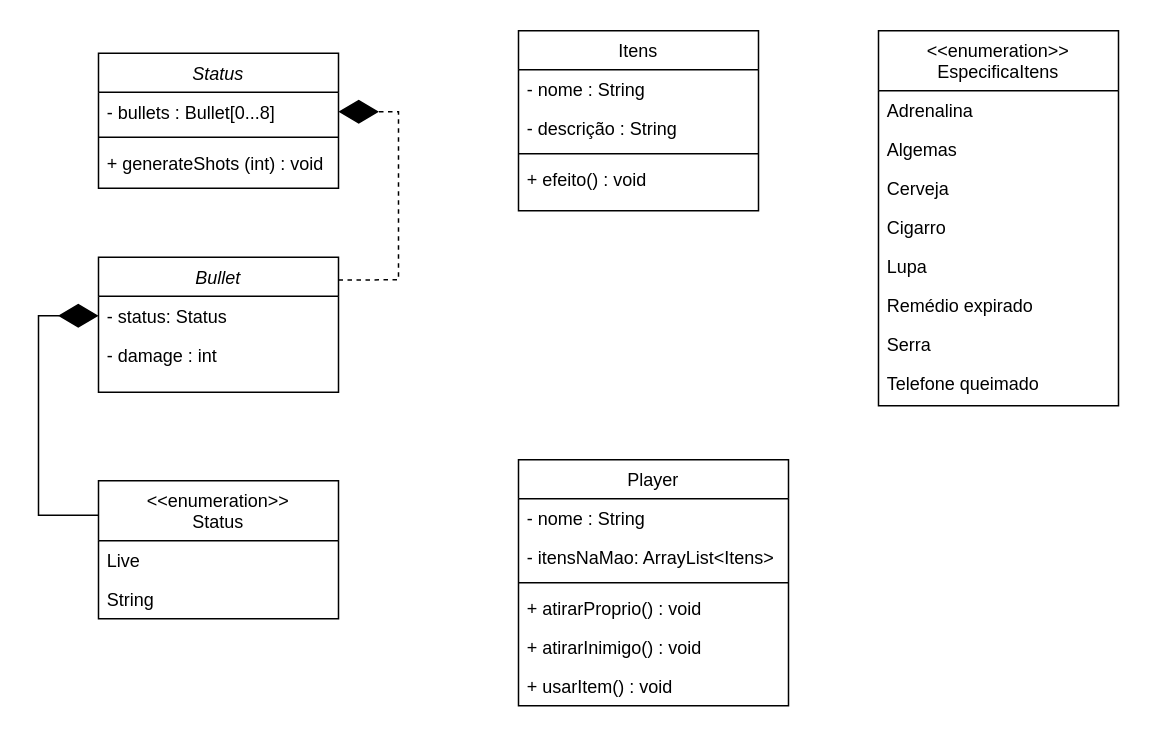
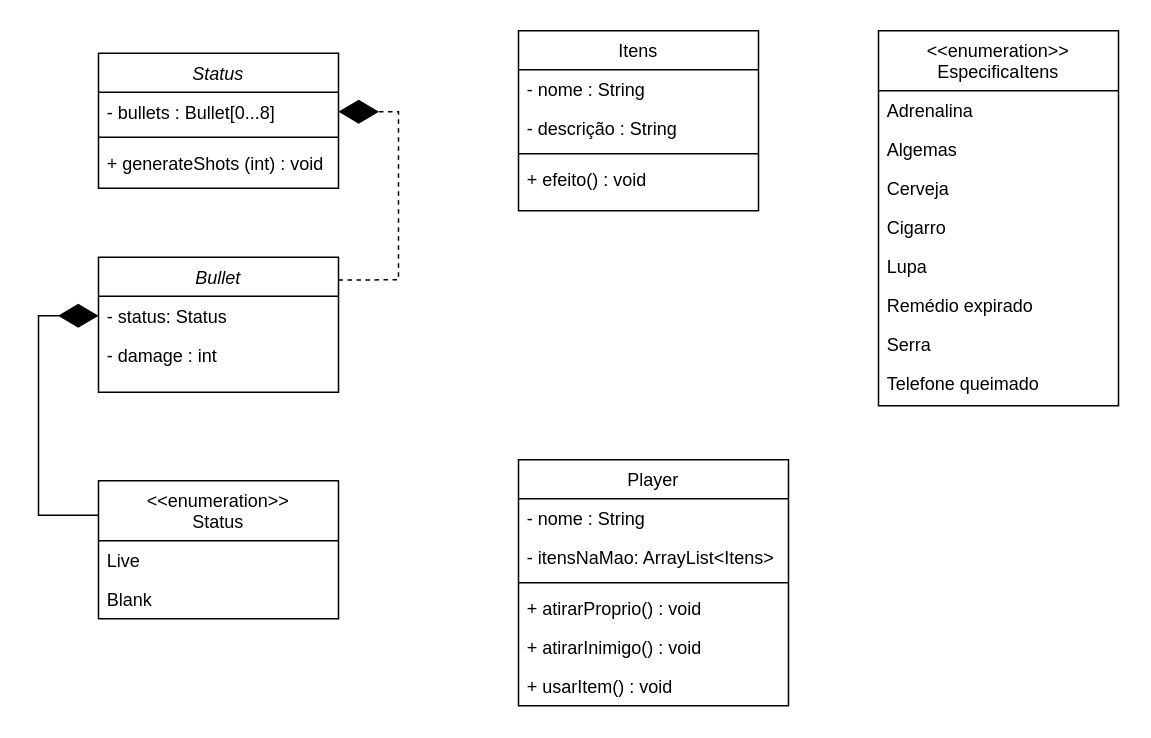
(134, 600) -> (129, 600)
